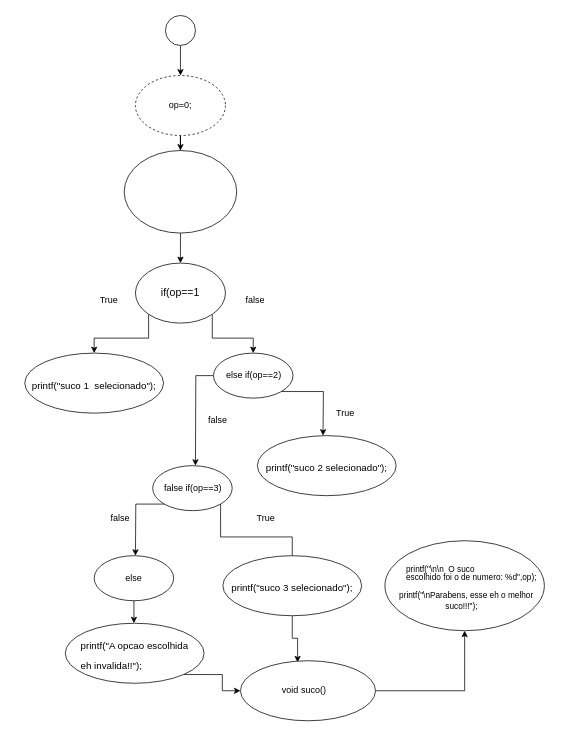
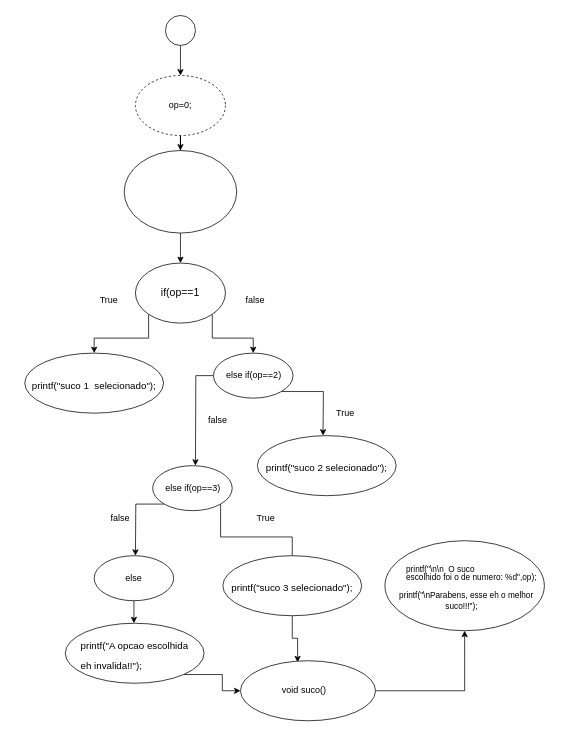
(193, 488) -> (193, 488)
